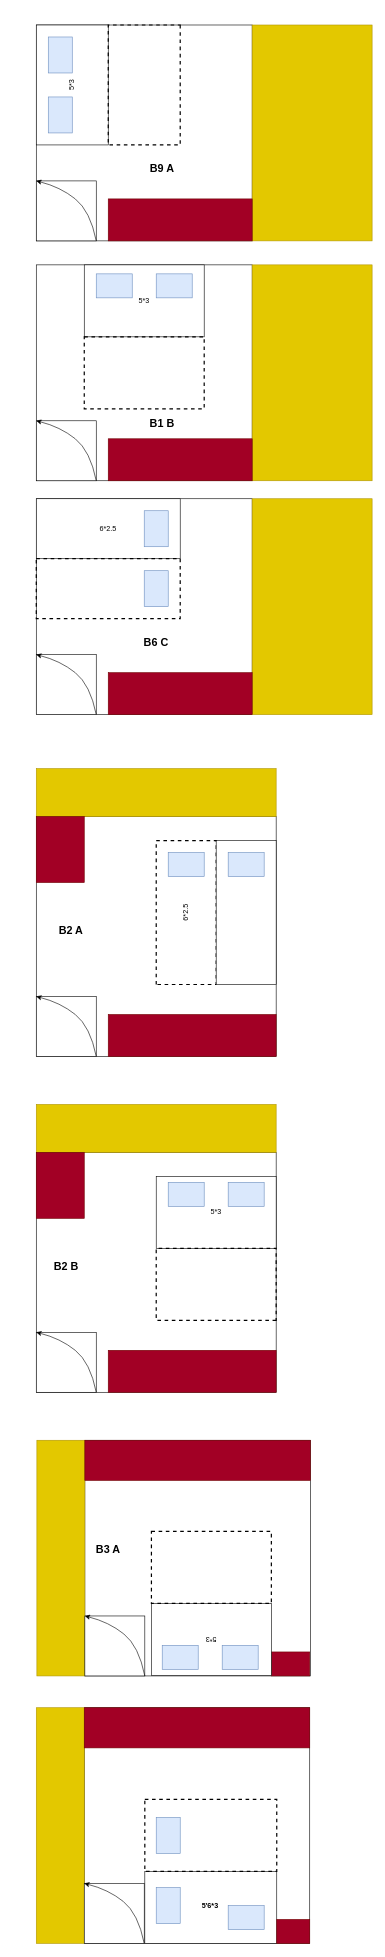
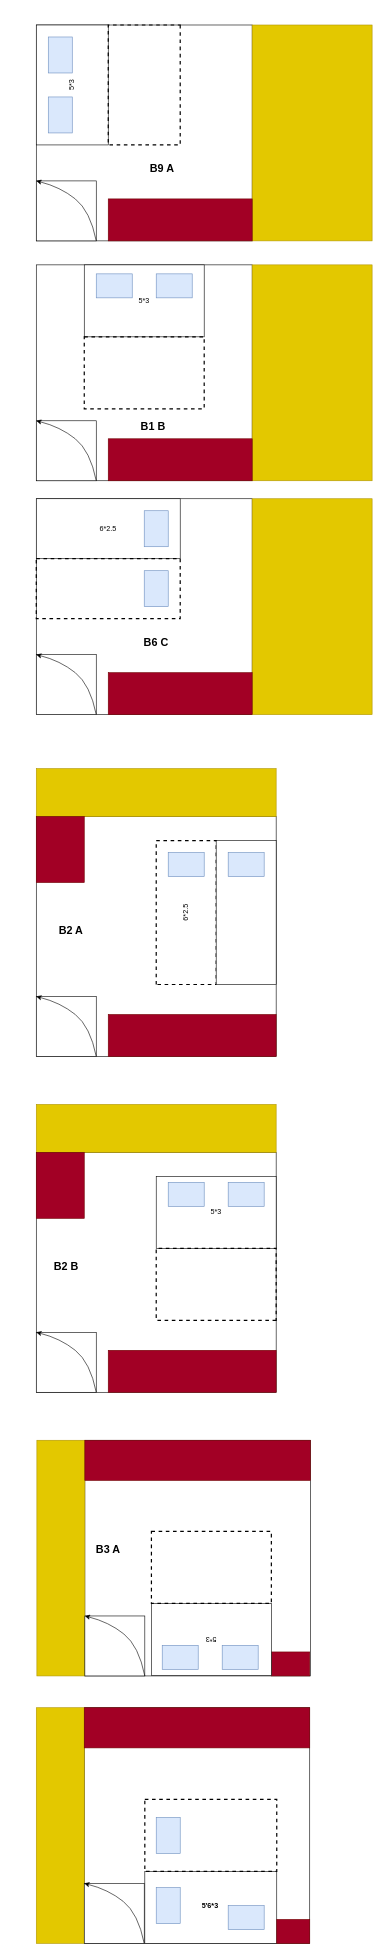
(162, 423) -> (153, 426)
